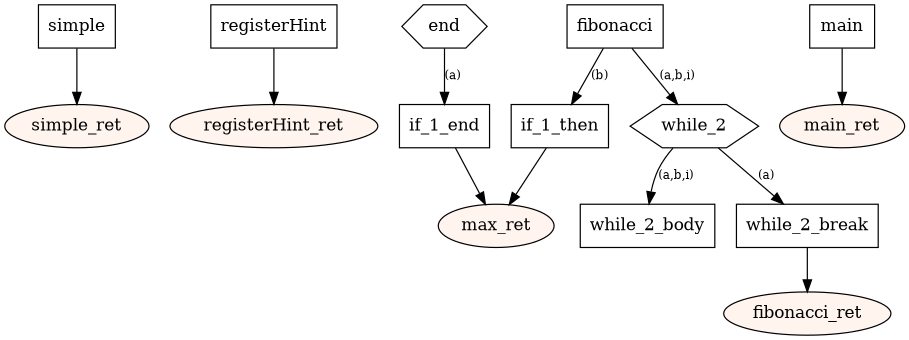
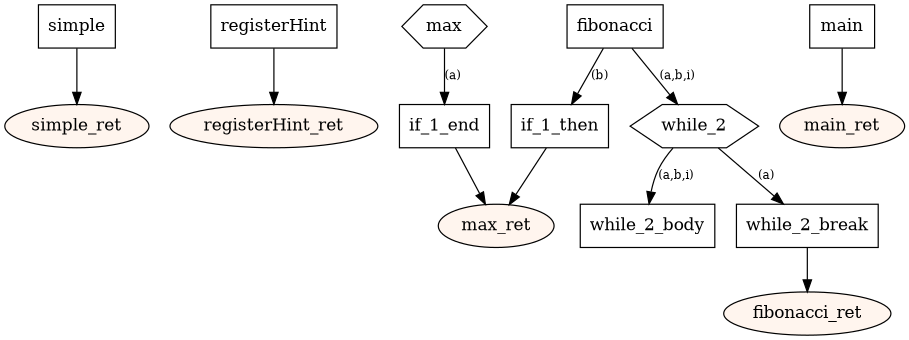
(445, 26) -> (445, 26)
